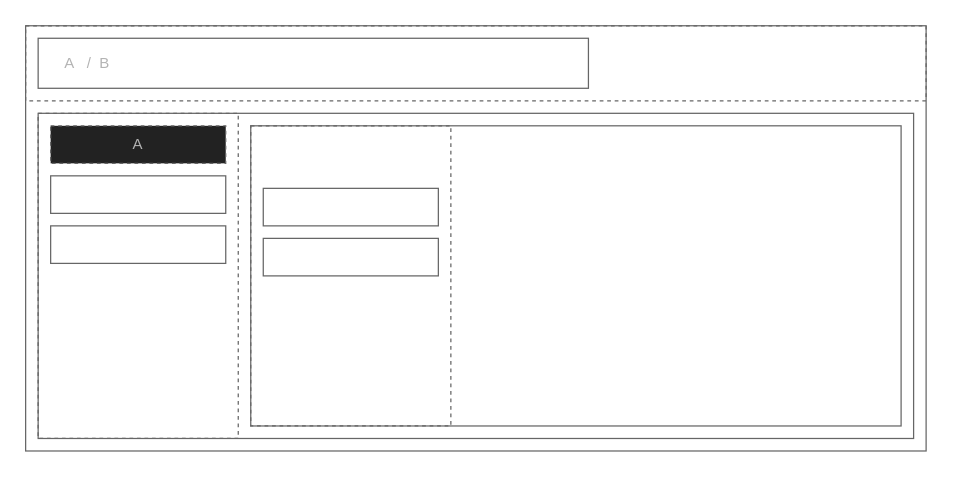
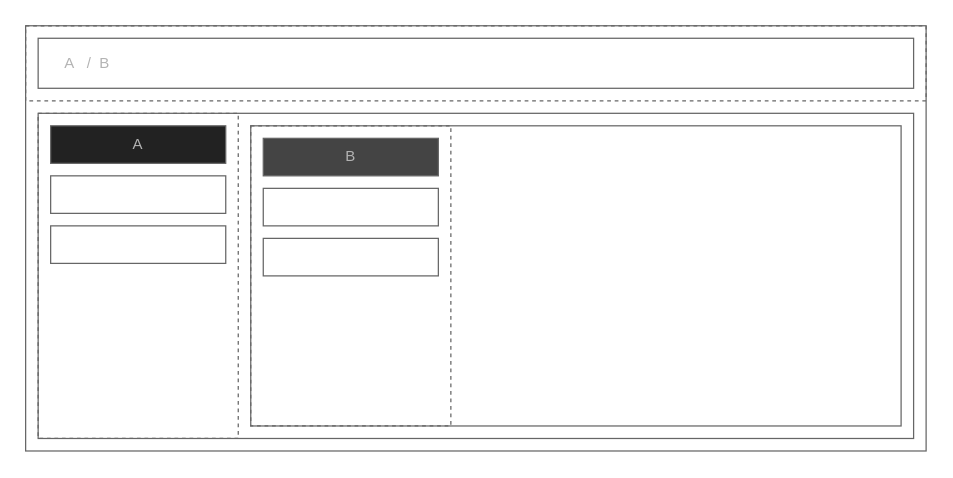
(313, 63) -> (476, 63)
(138, 144) -> (138, 144)
none -> (351, 157)
